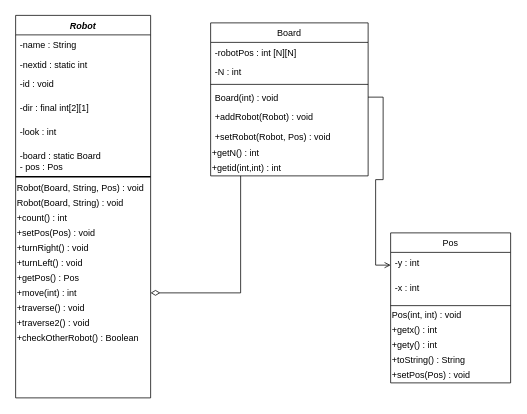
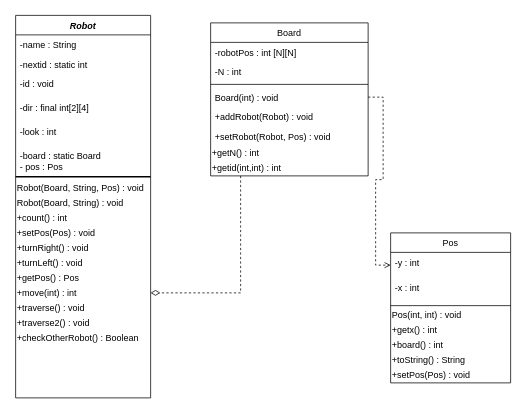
(66, 108) -> (66, 108)
(379, 180) -> (379, 180)
(240, 275) -> (240, 275)
(420, 345) -> (422, 345)
